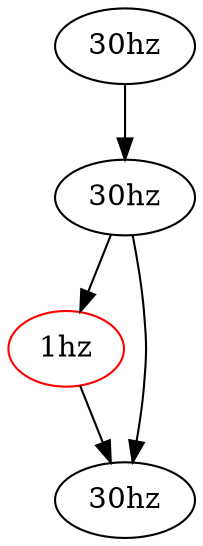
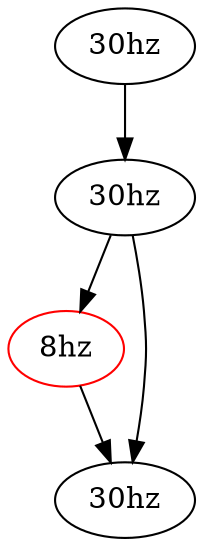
(66, 349) -> (66, 349)
